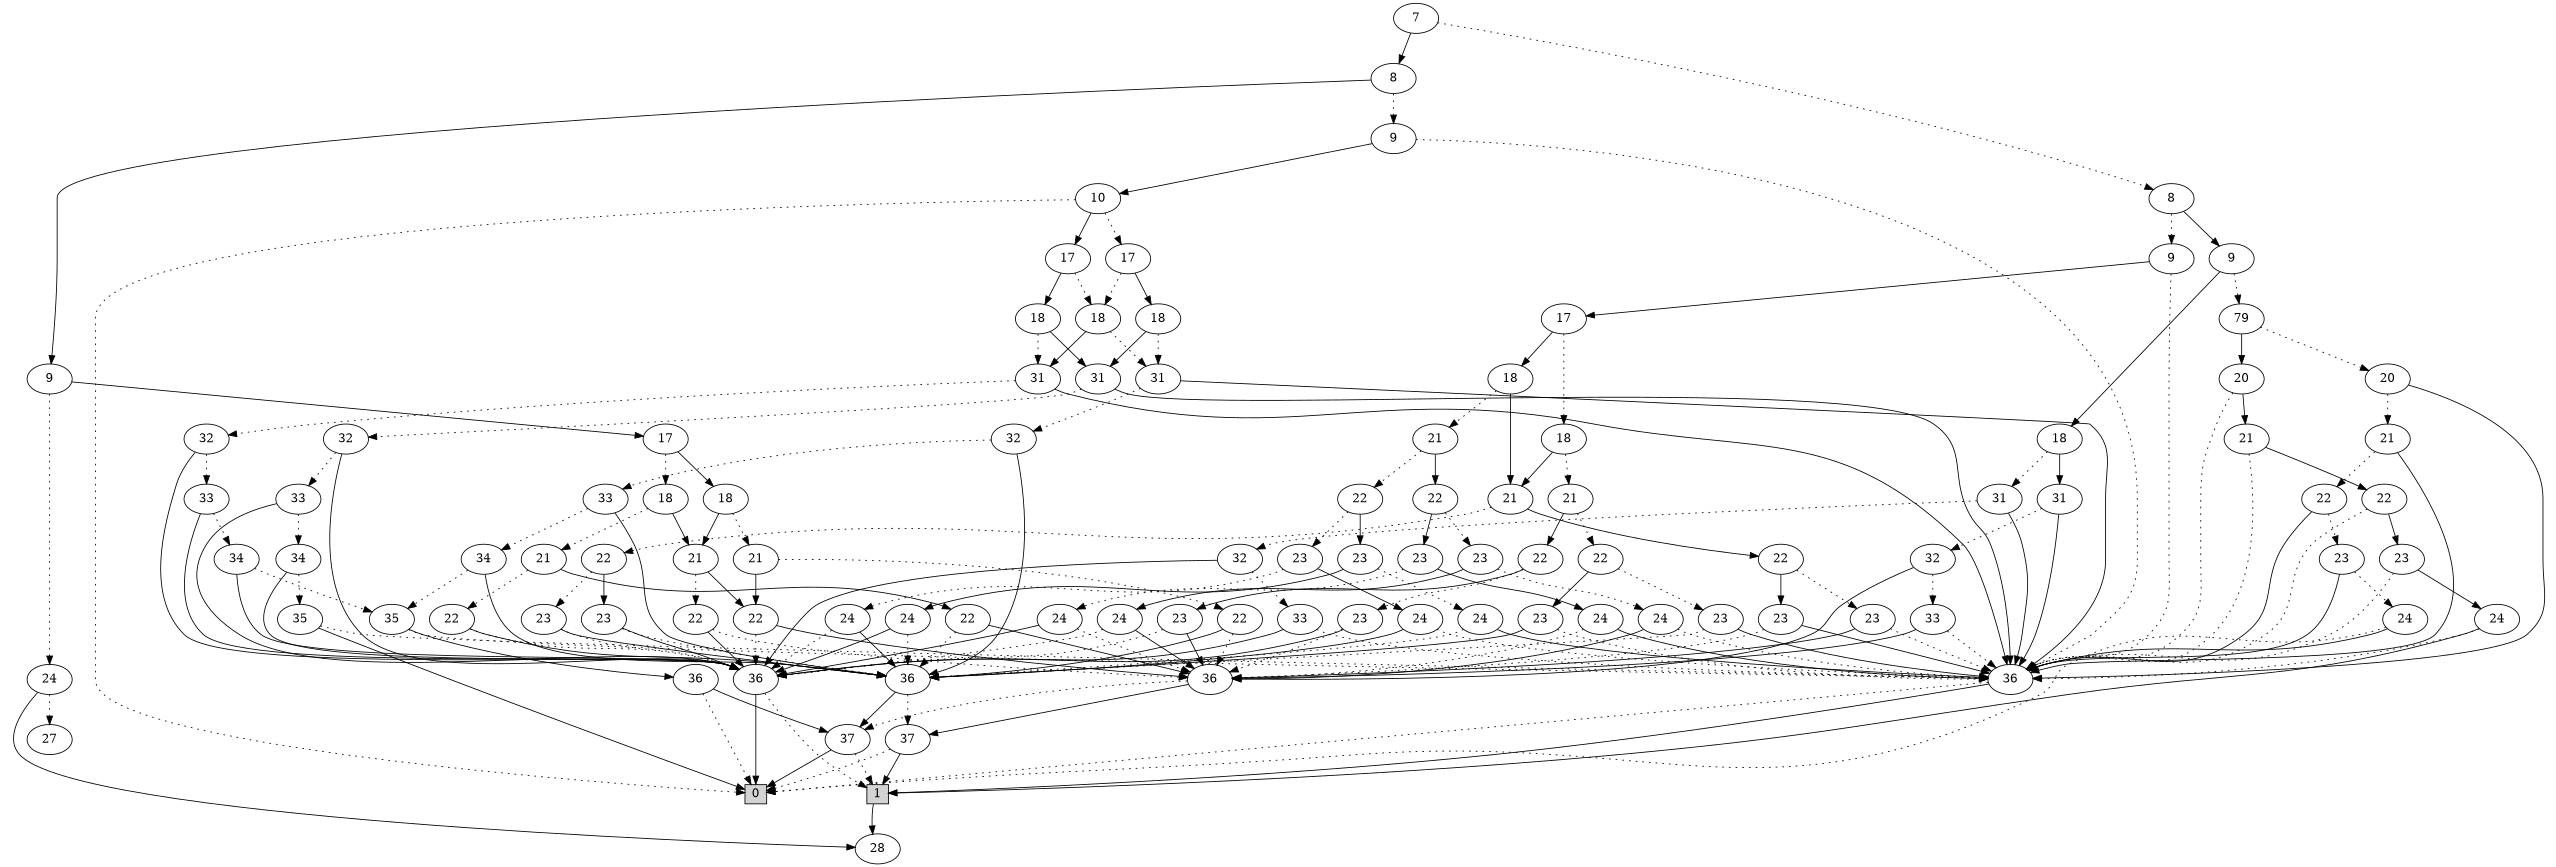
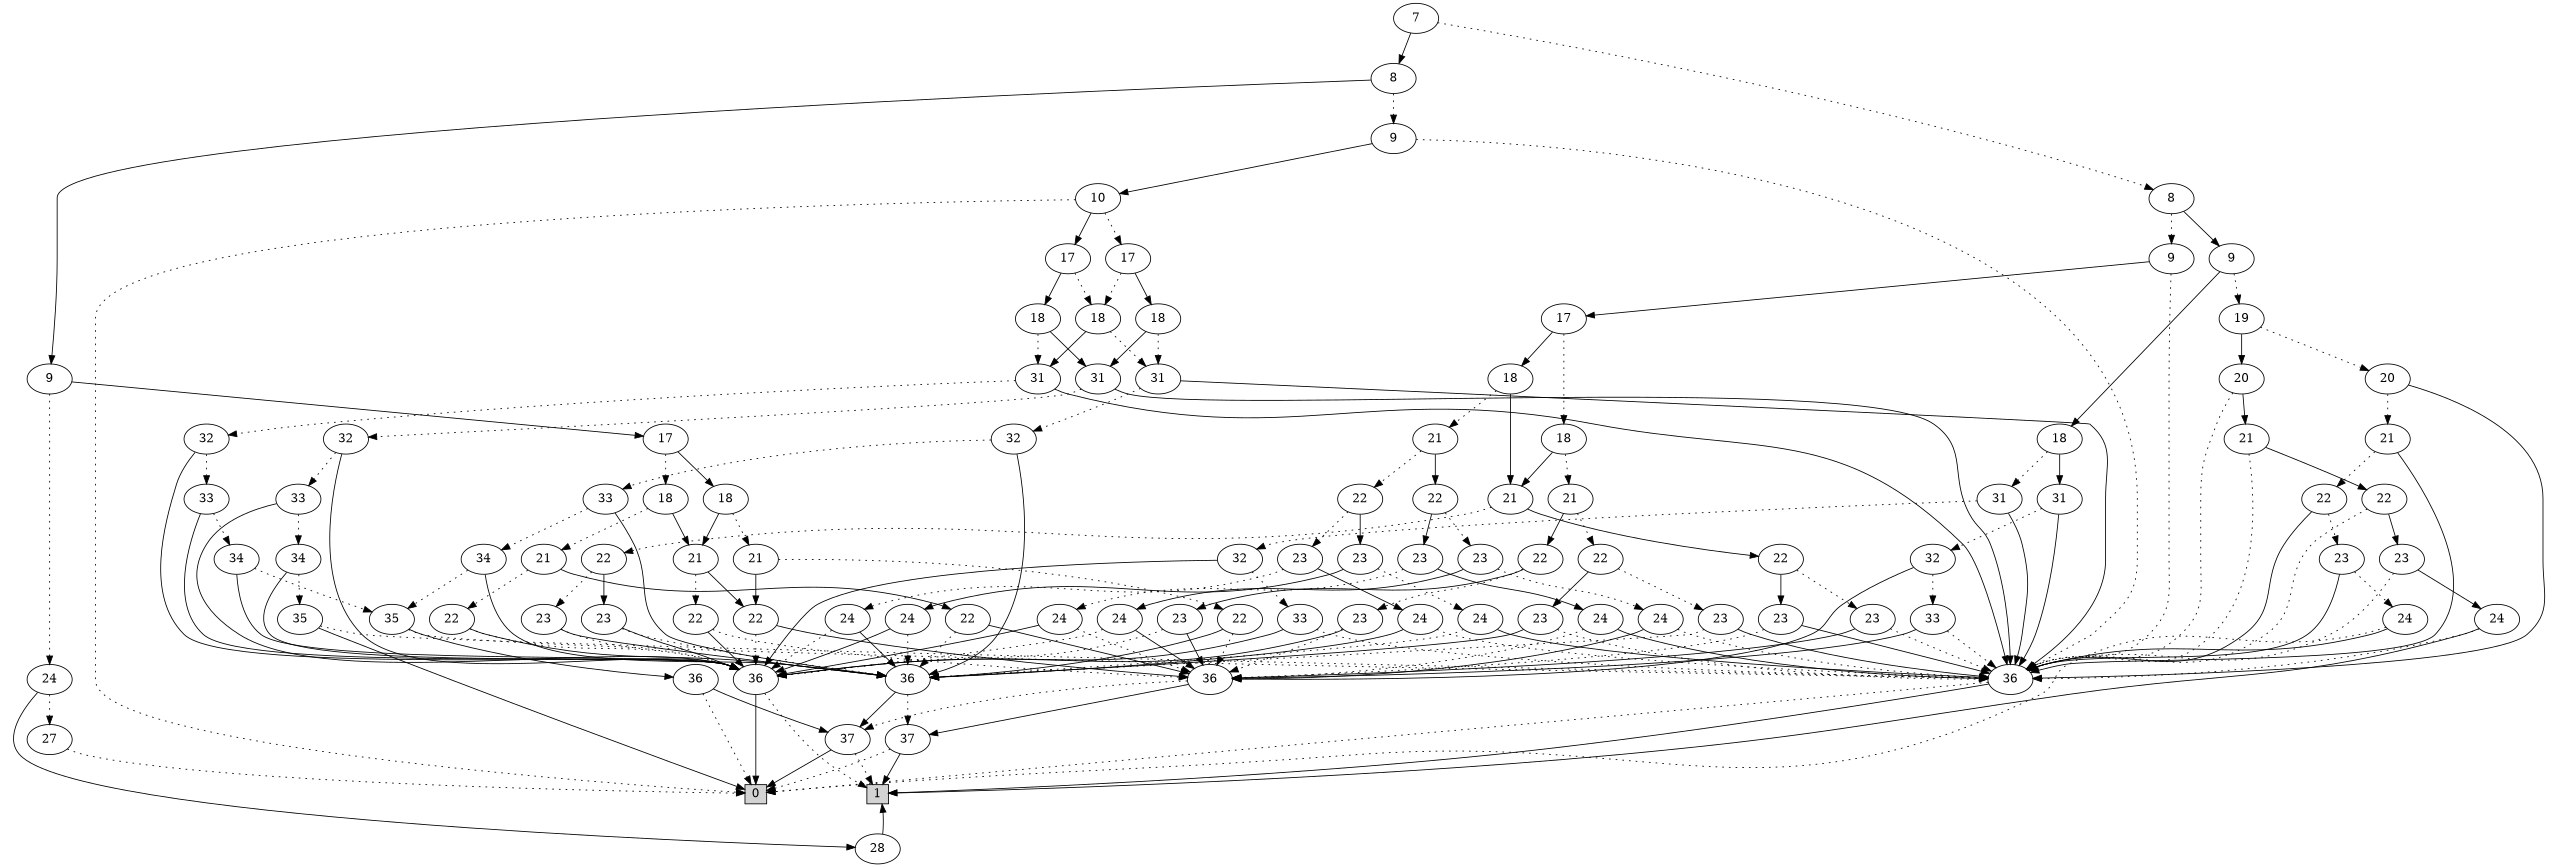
(2242, 319) -> (2242, 319)
none -> (401, 783)
(872, 815) -> (883, 823)
